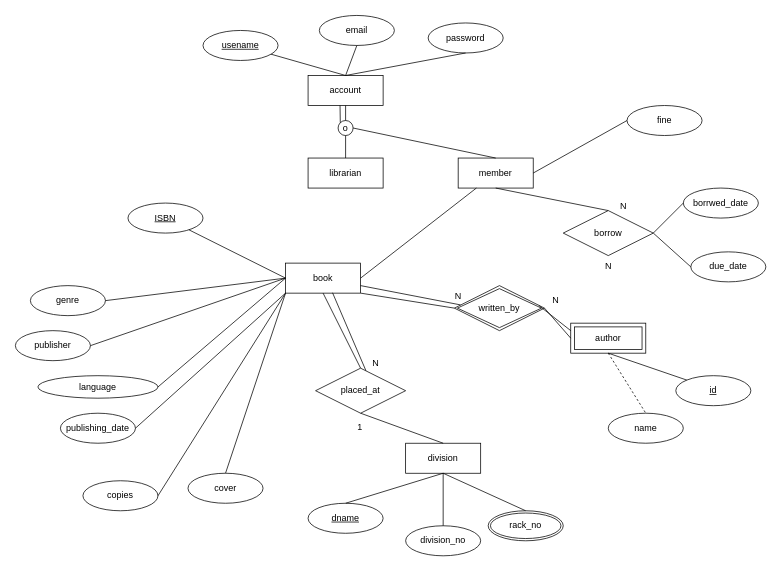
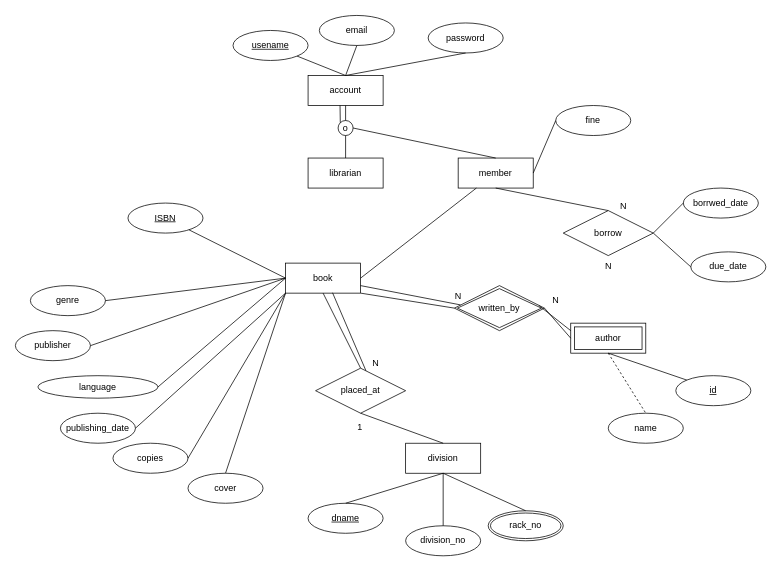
(240, 45) -> (270, 45)
(664, 120) -> (593, 120)
(120, 495) -> (150, 458)
